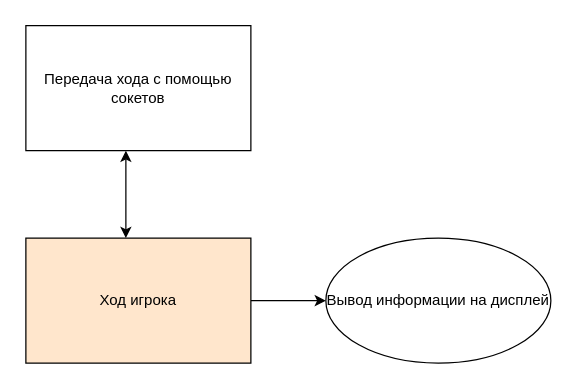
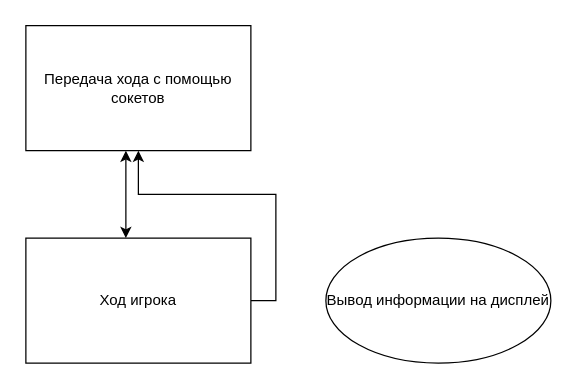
(138, 301) -> (138, 301)
(295, 301) -> (245, 194)
